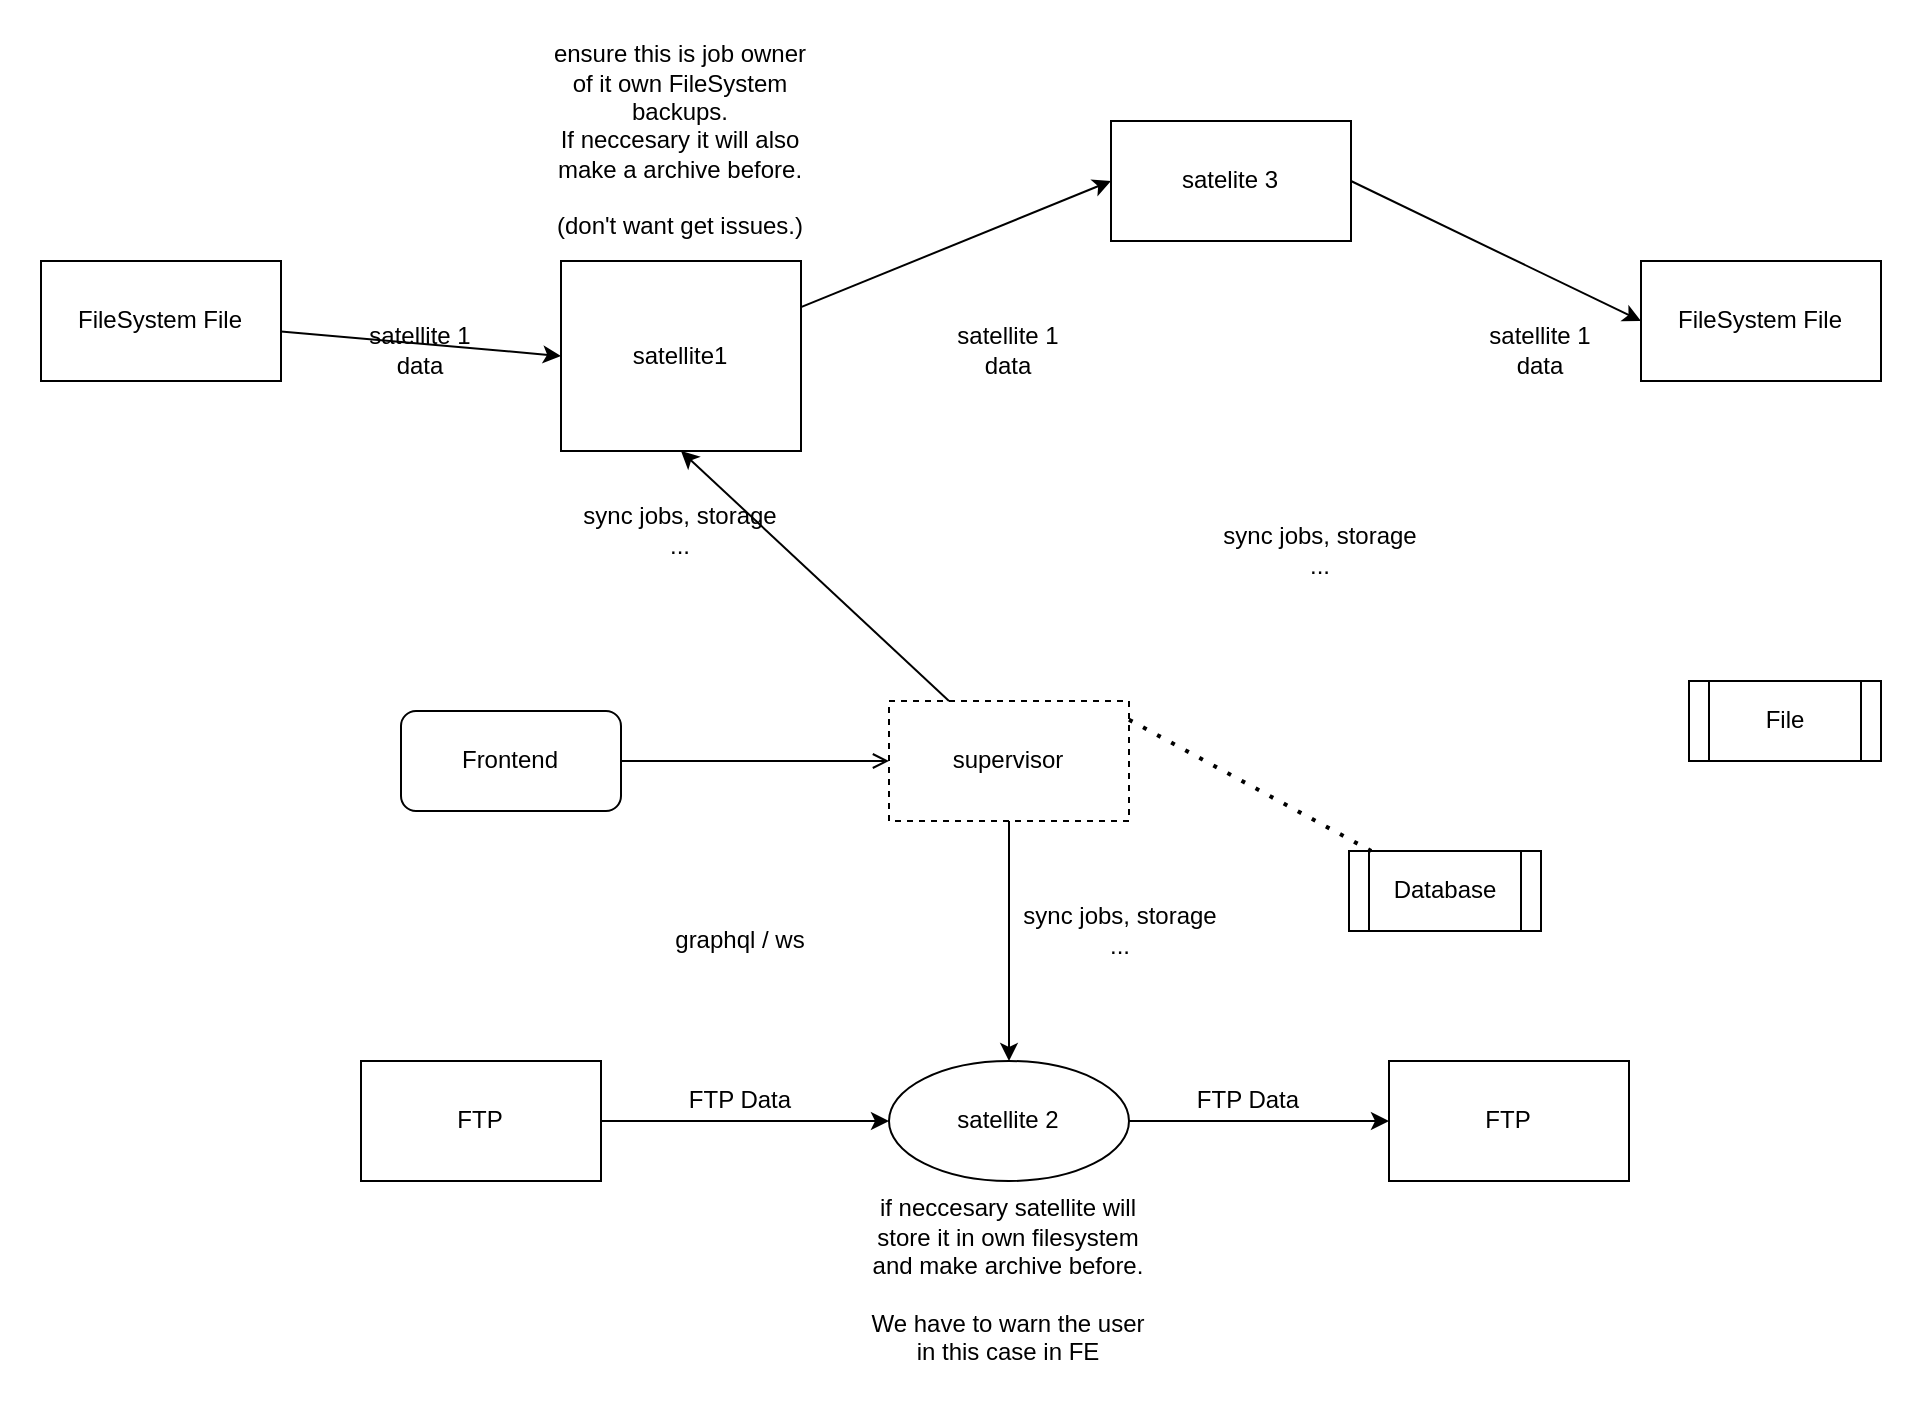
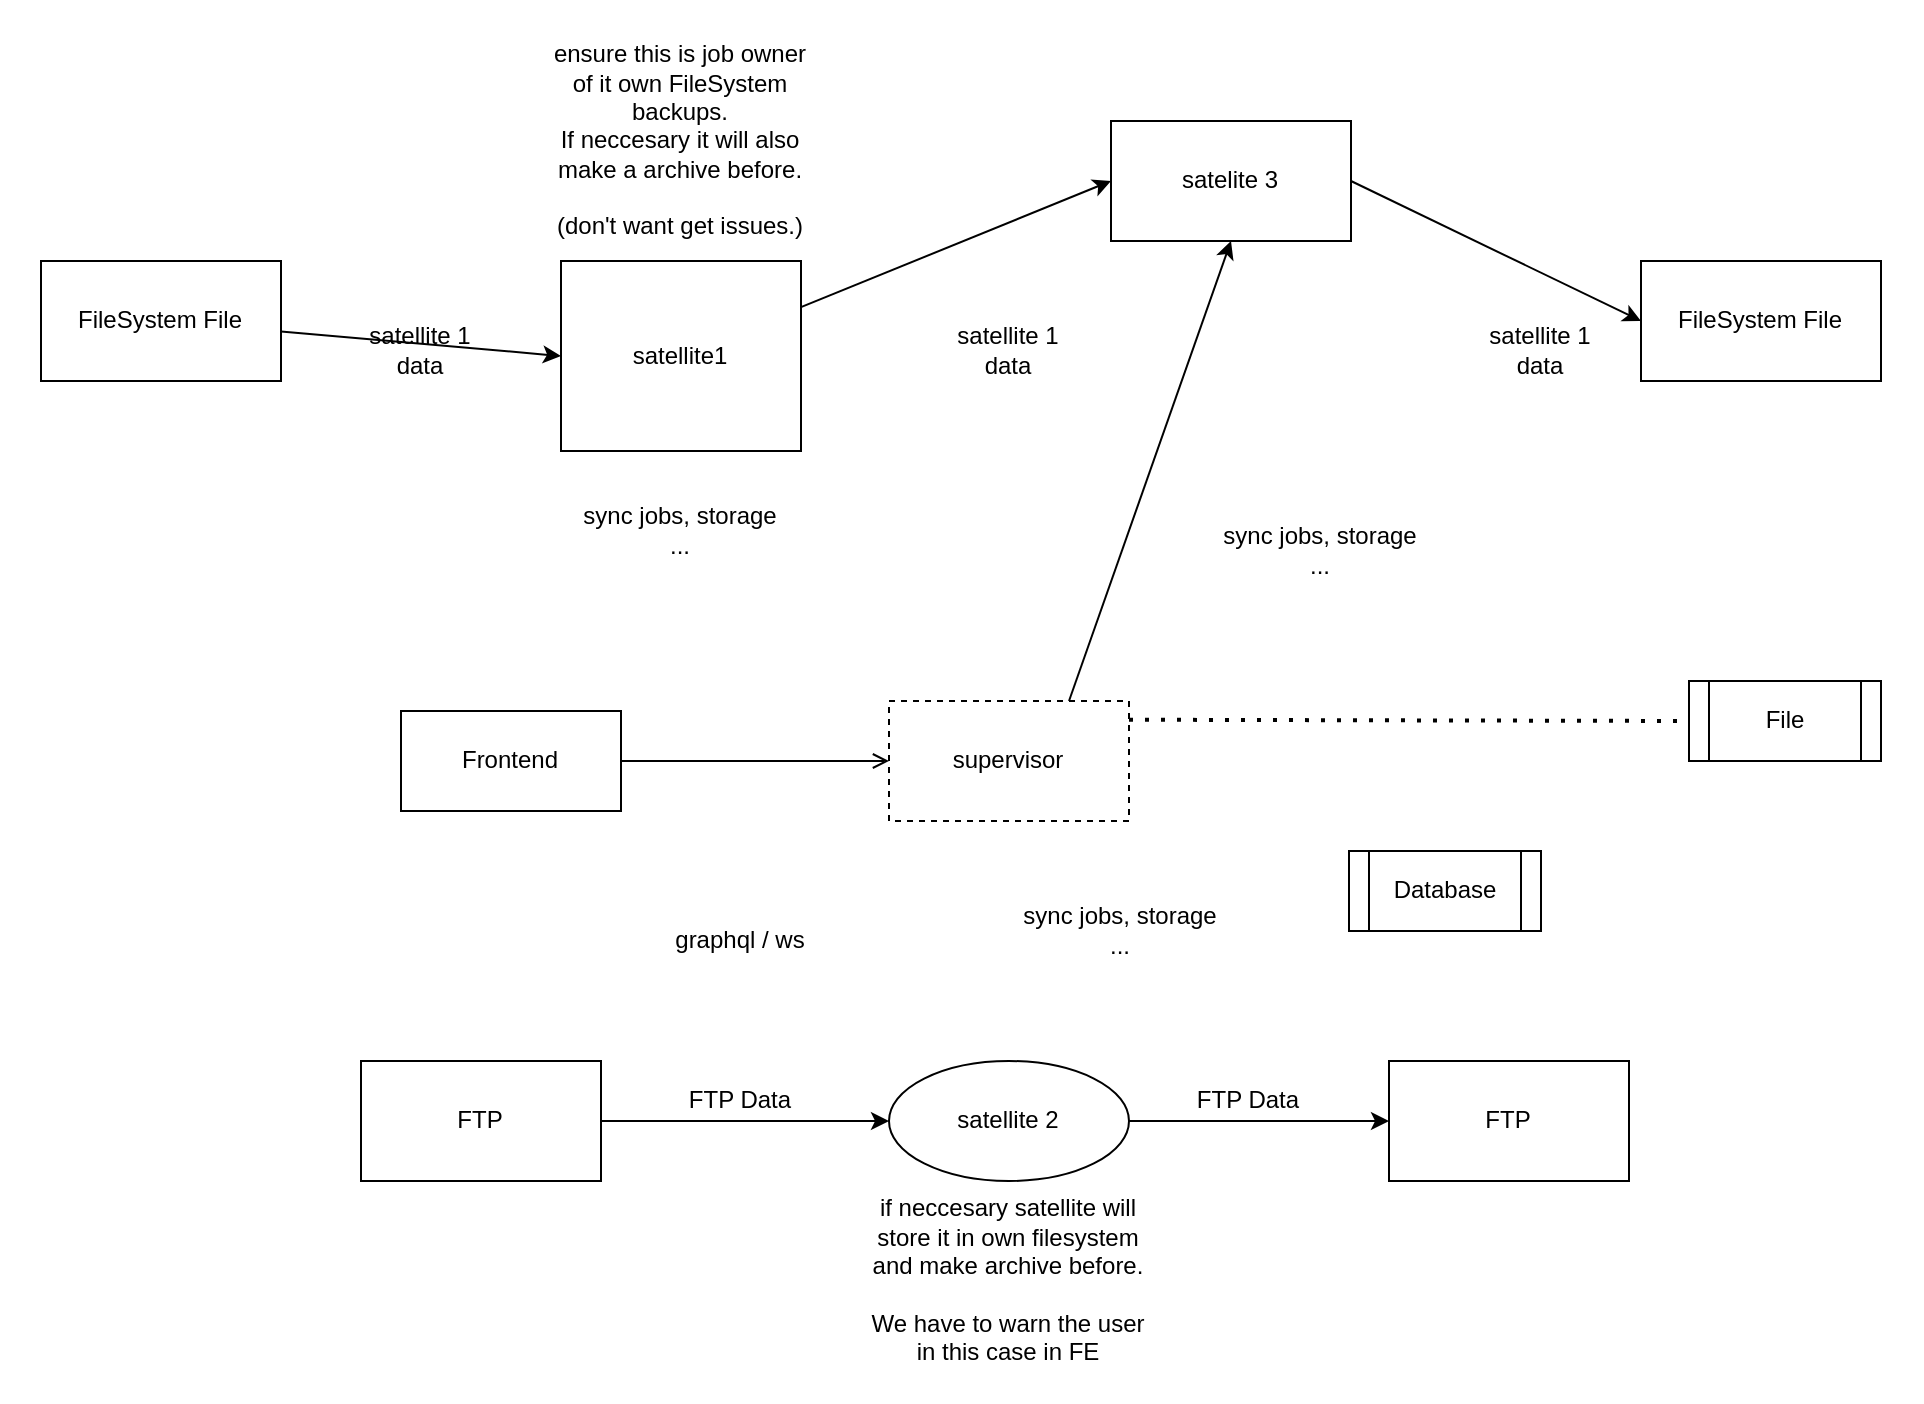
none -> (1148, 477)
(820, 581) -> none
(1158, 735) -> (1146, 720)
(511, 761) -> (511, 761)
(1009, 934) -> none
